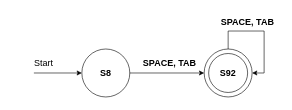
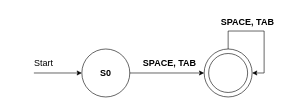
(106, 73) -> (106, 73)
(228, 73) -> none
